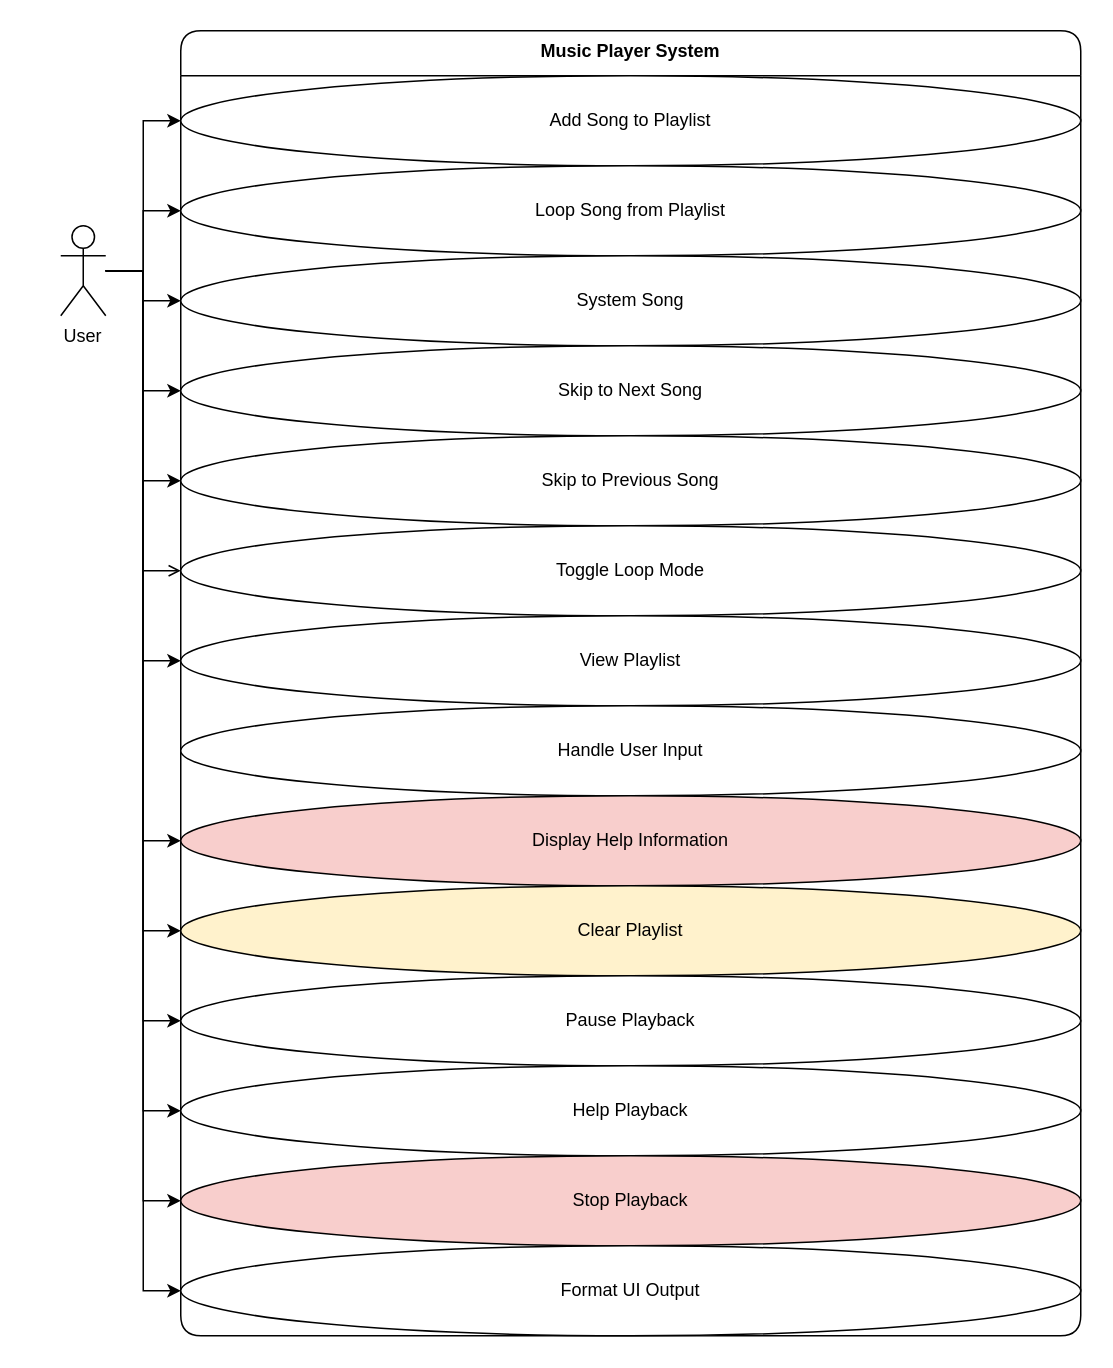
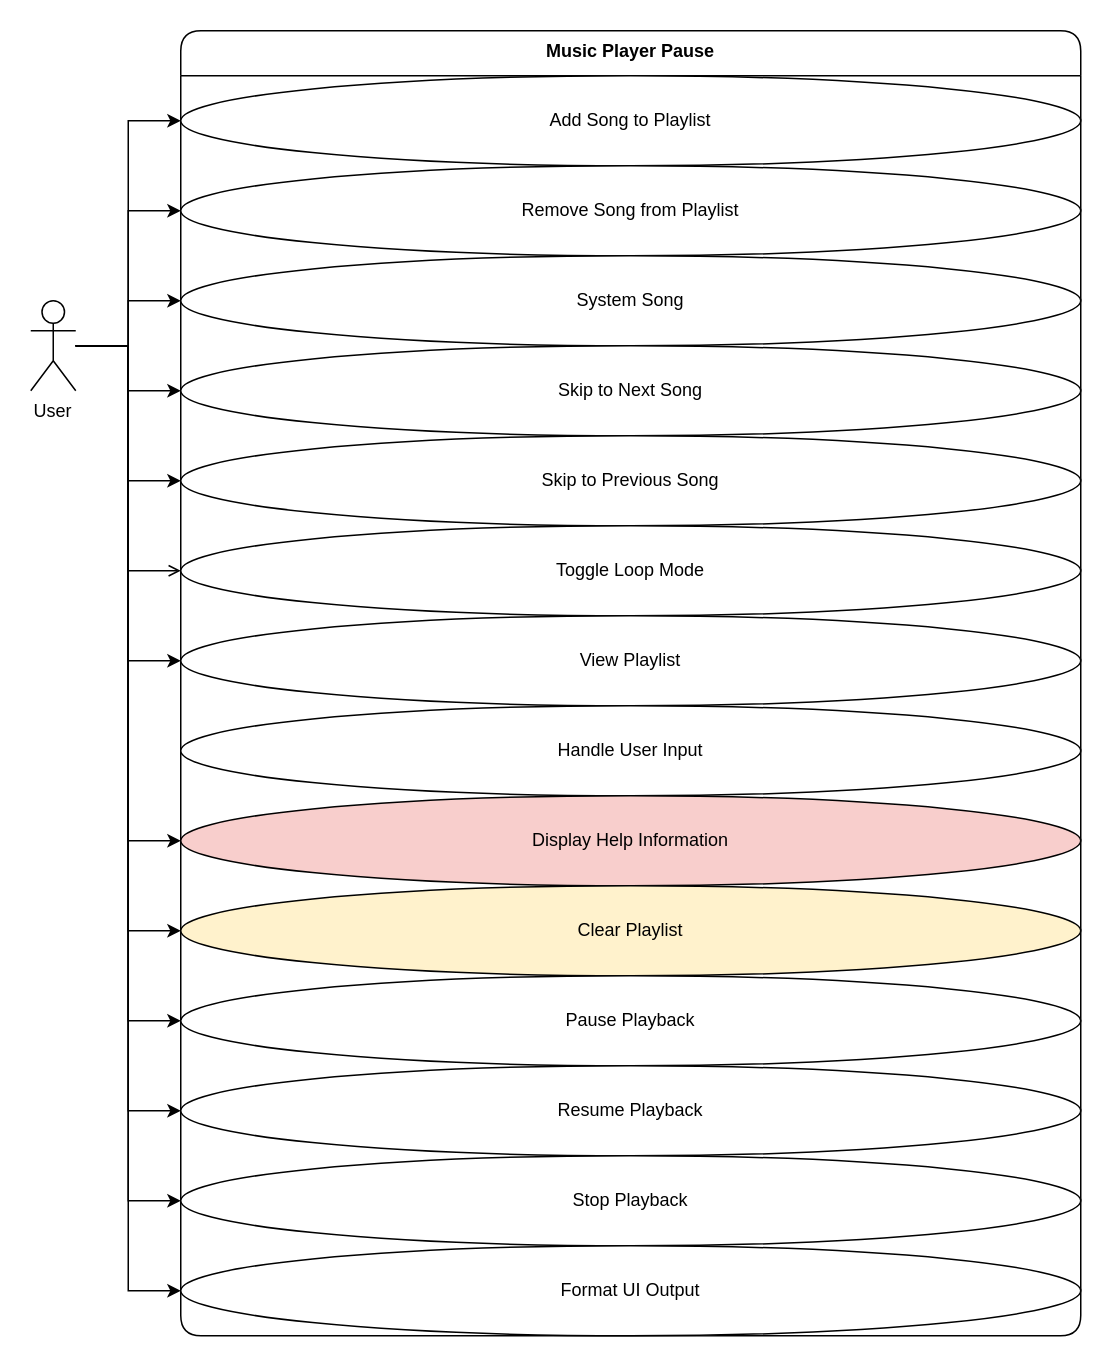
(630, 51) -> (630, 51)
(631, 211) -> (631, 211)
(83, 271) -> (53, 346)
(631, 1111) -> (631, 1111)
(631, 1201) -> (631, 1201)
